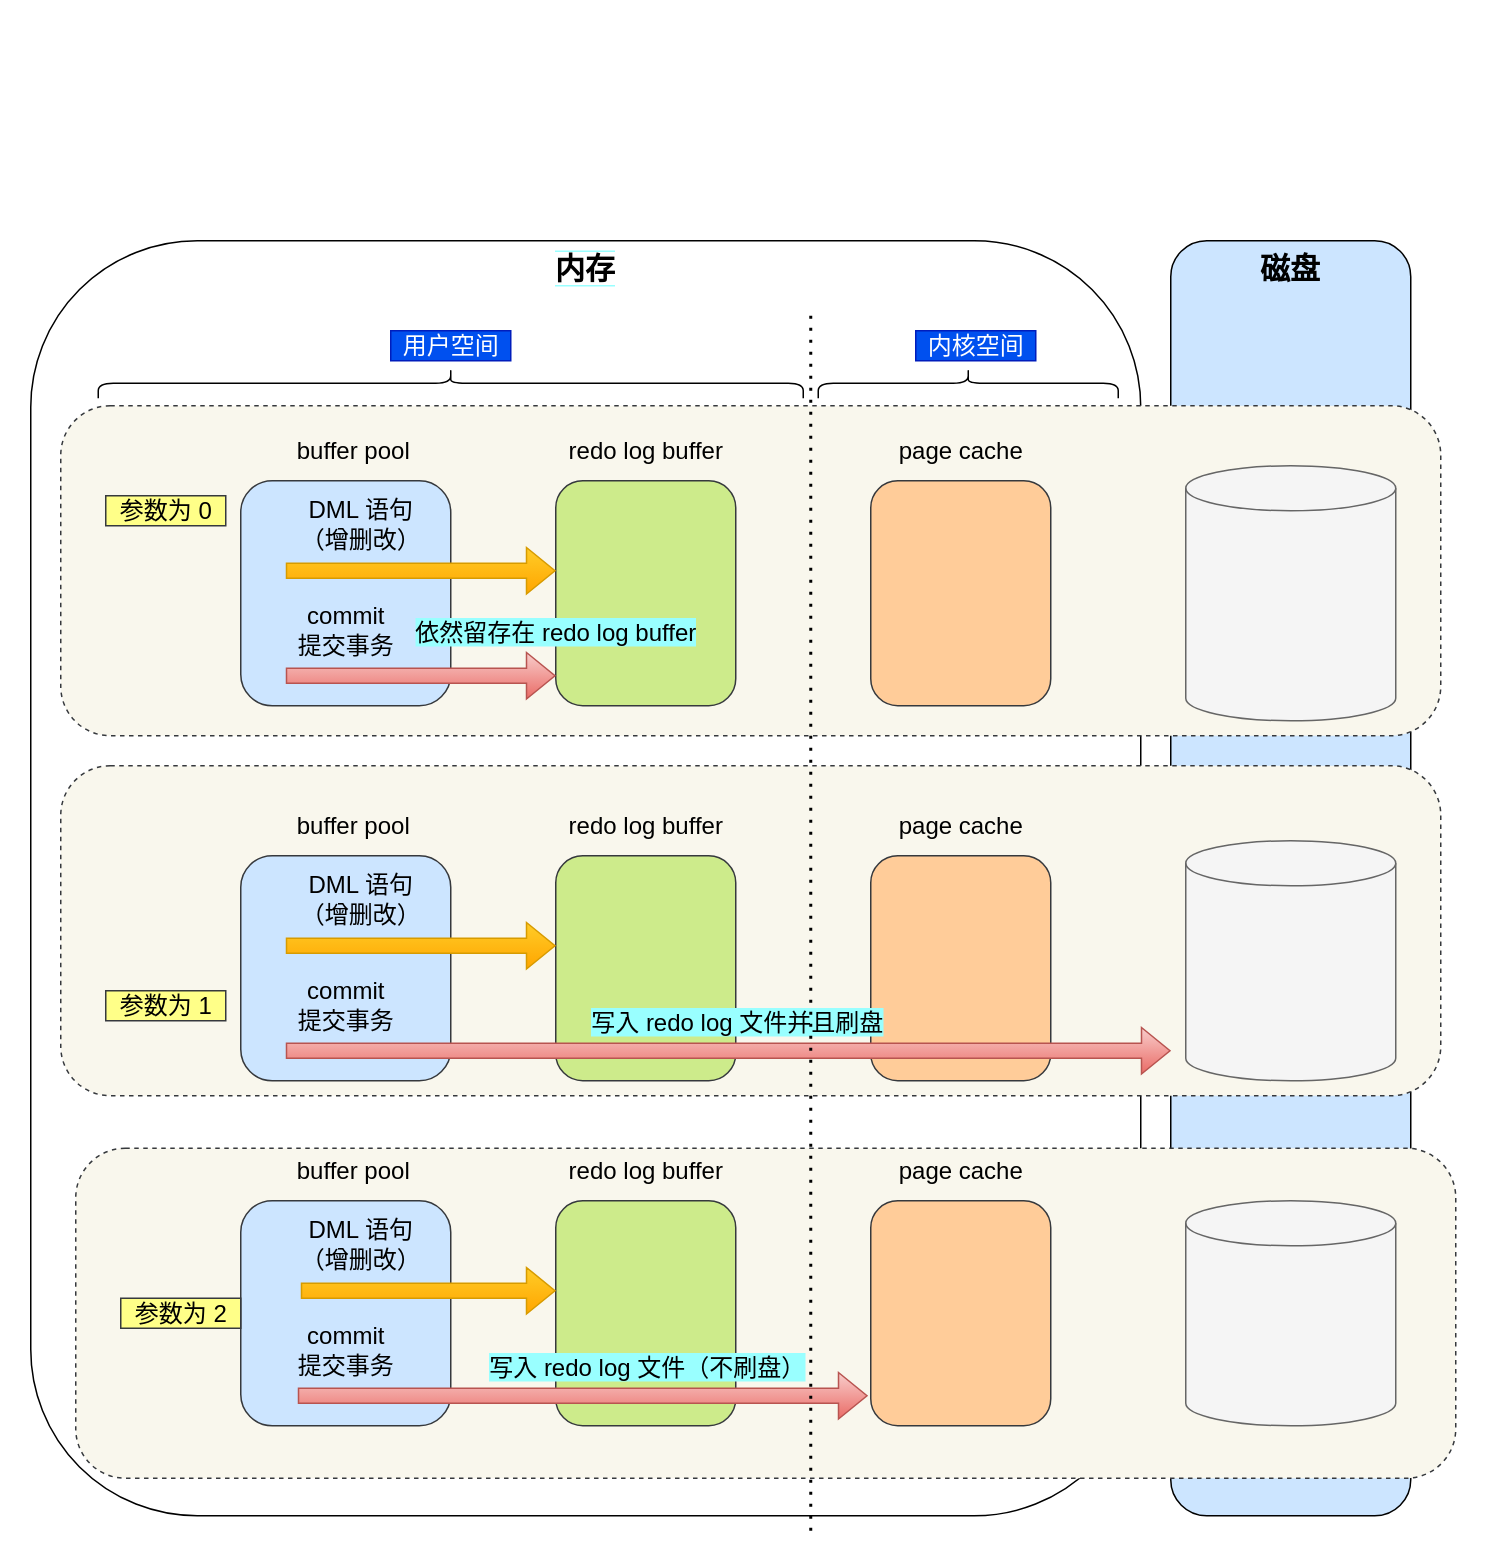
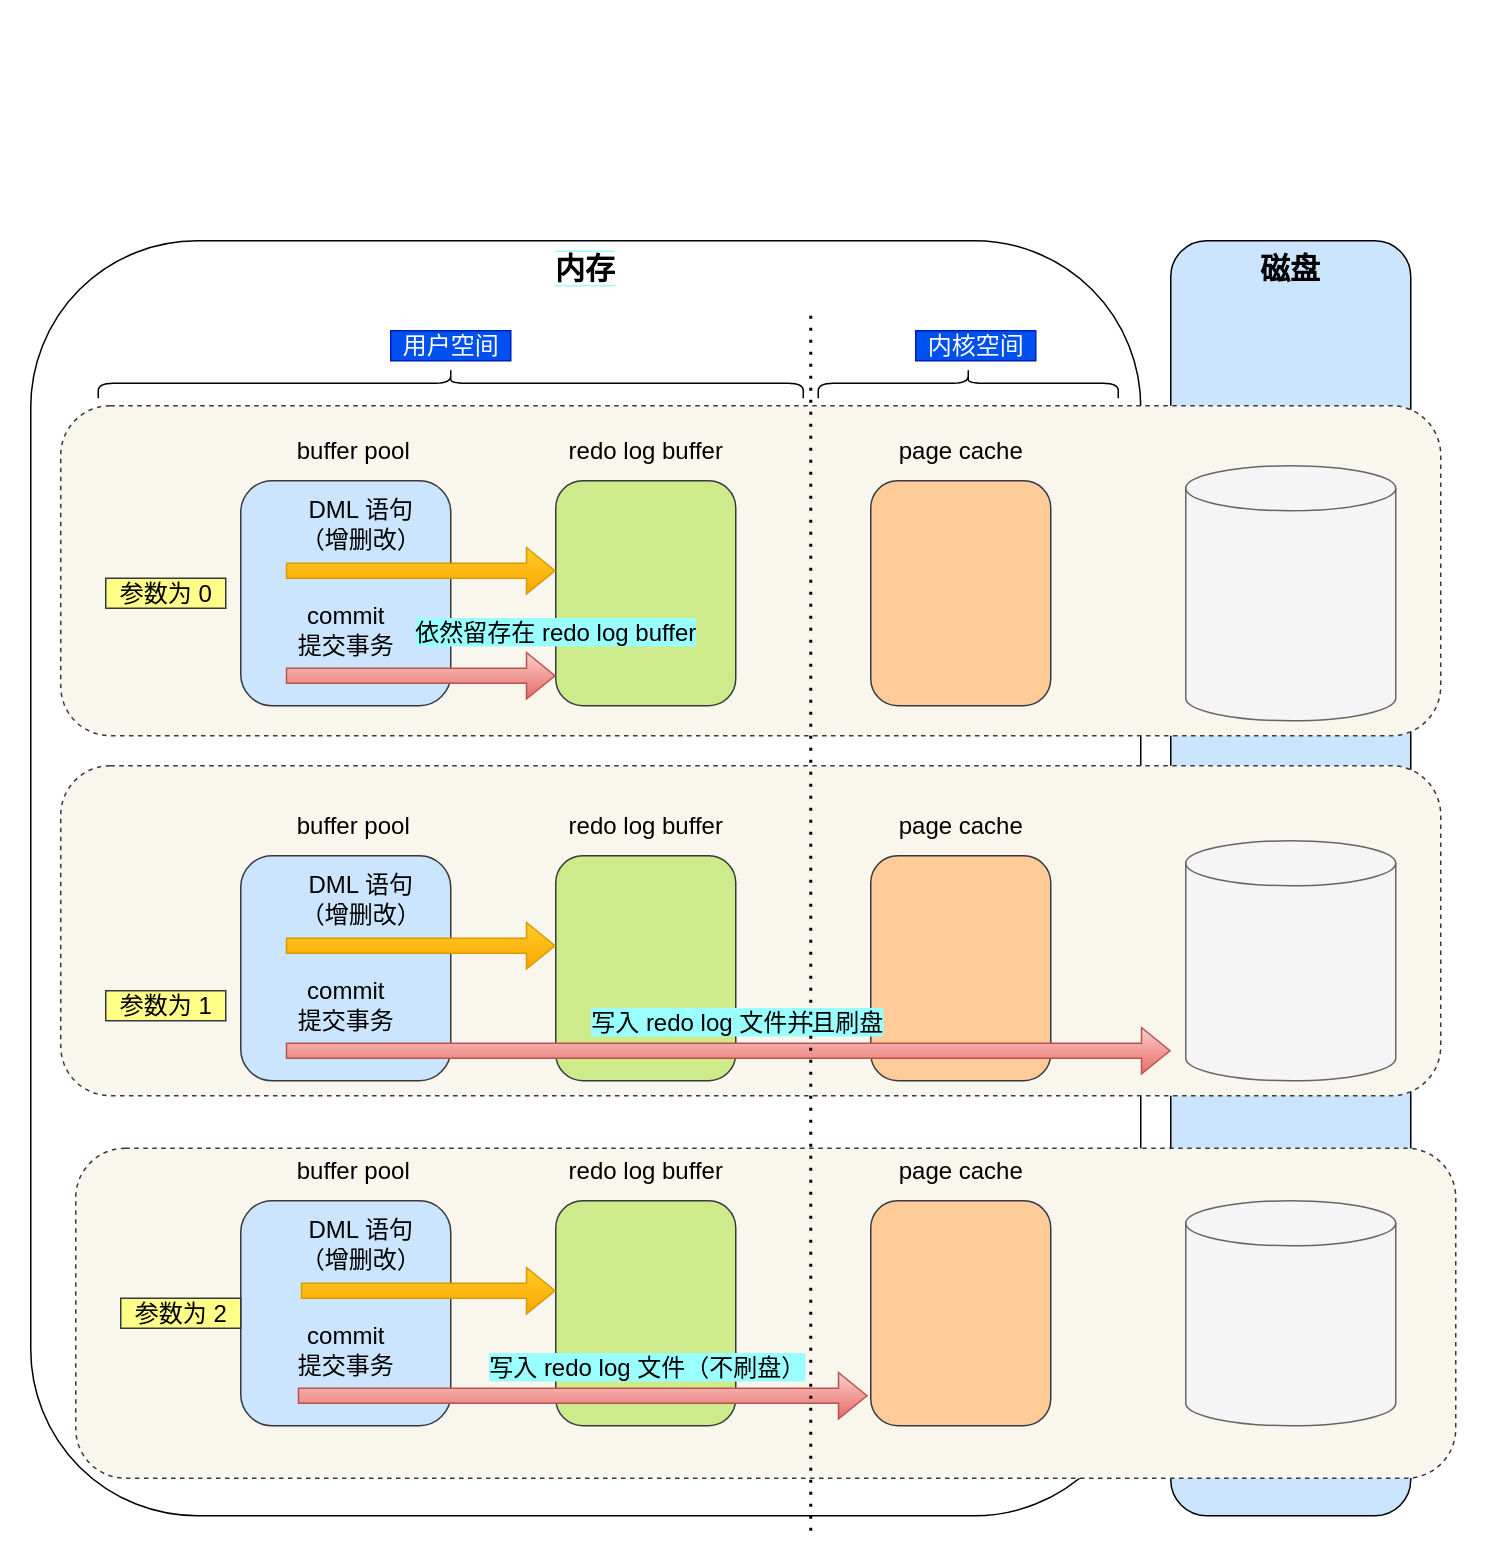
(166, 511) -> (166, 593)
